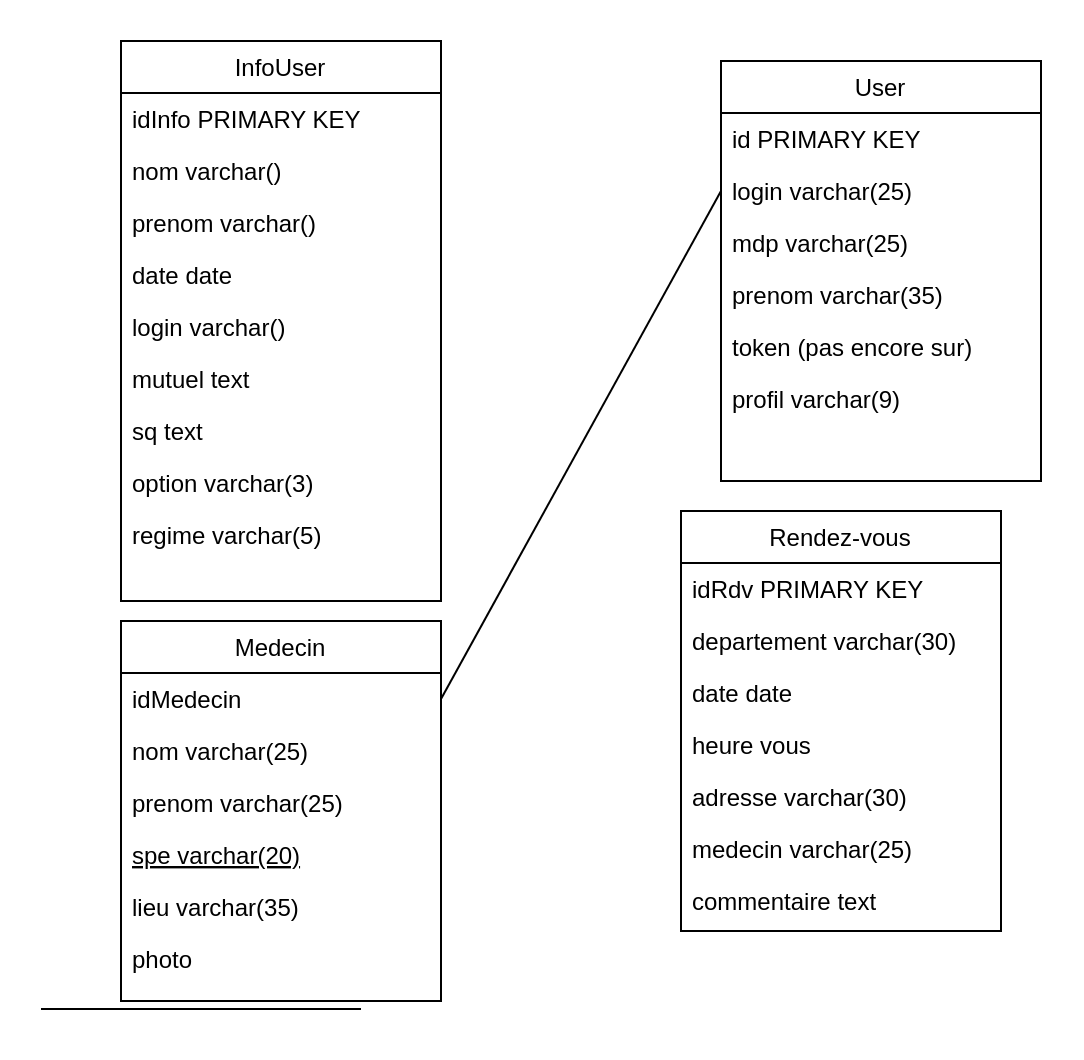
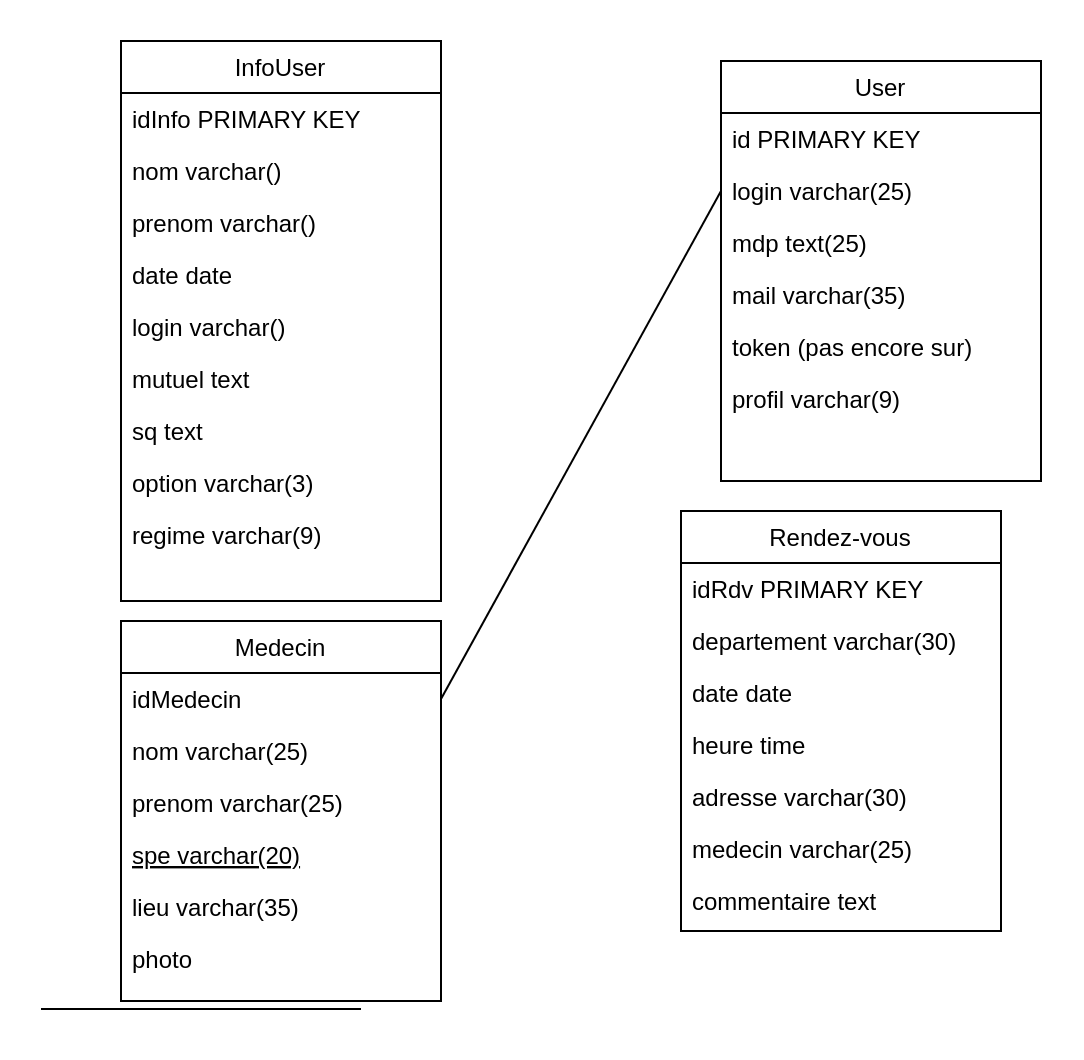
(830, 244) -> (810, 244)
(850, 296) -> (830, 296)
(240, 536) -> (240, 536)
(756, 746) -> (753, 746)
